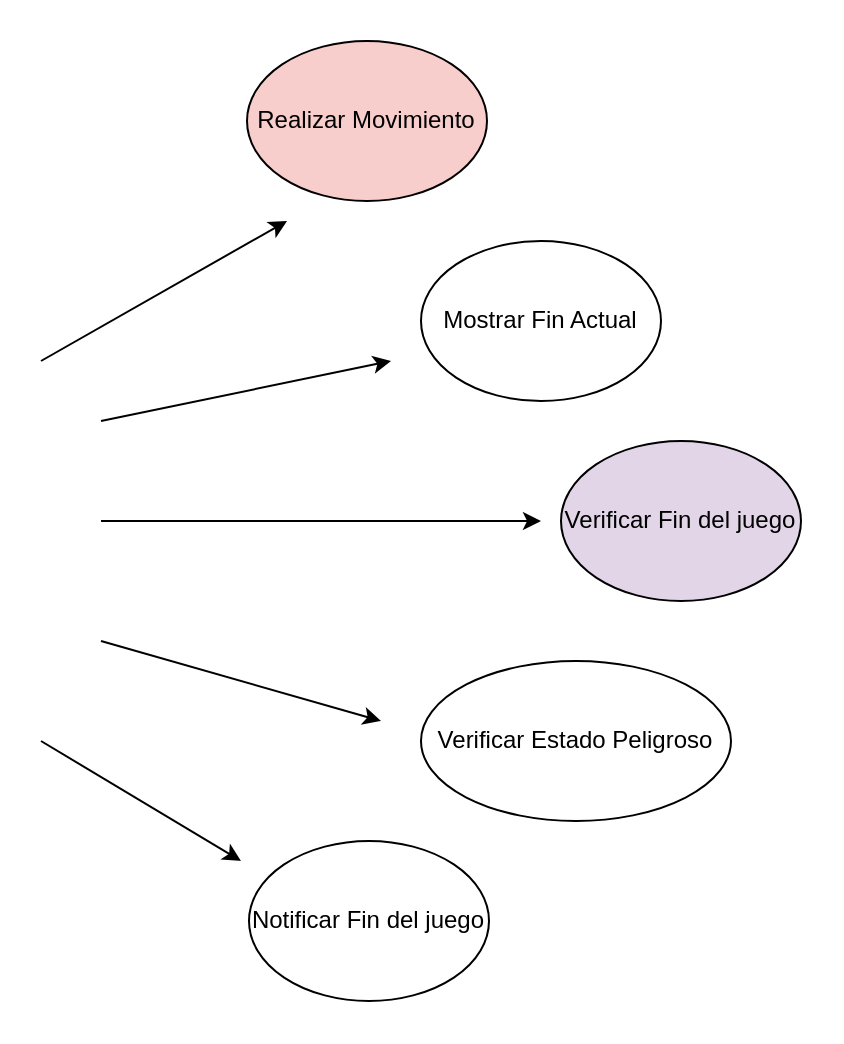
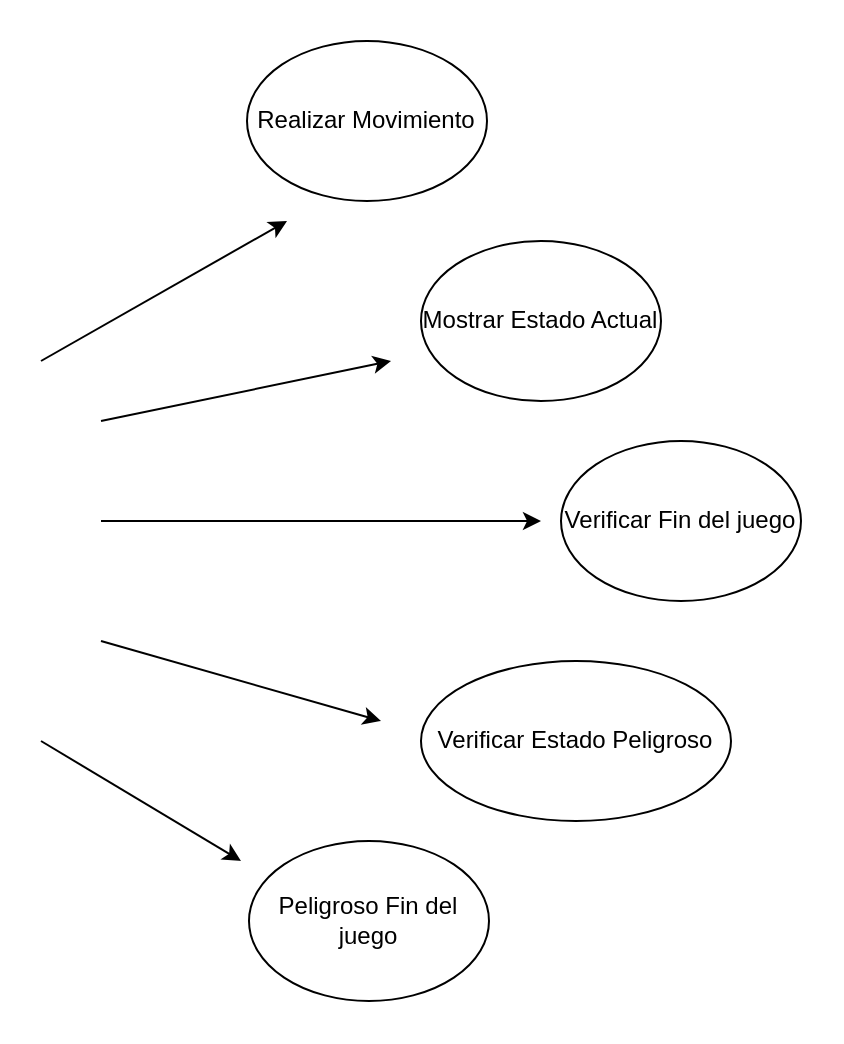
(367, 121) -> (367, 121)
(541, 321) -> (541, 321)
(681, 521) -> (681, 521)
(369, 921) -> (369, 921)
